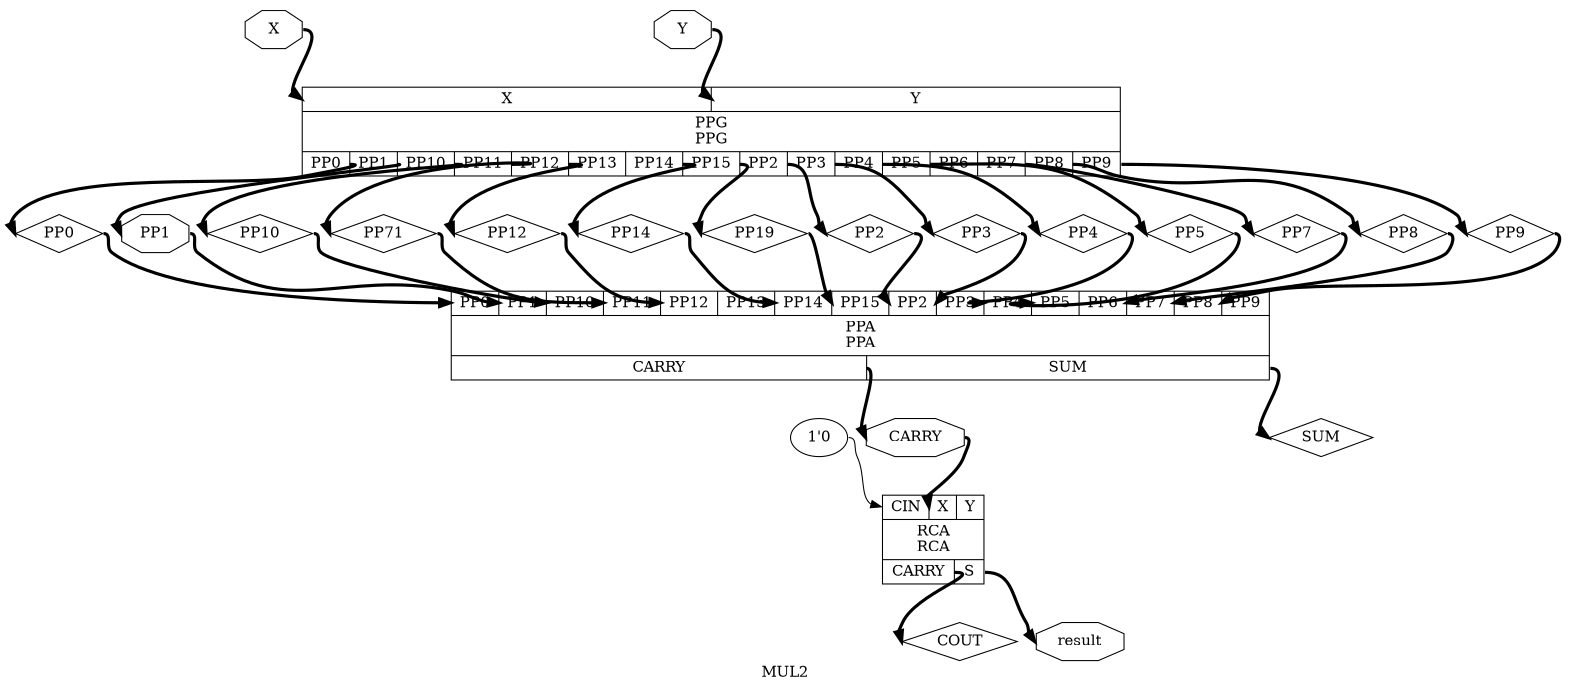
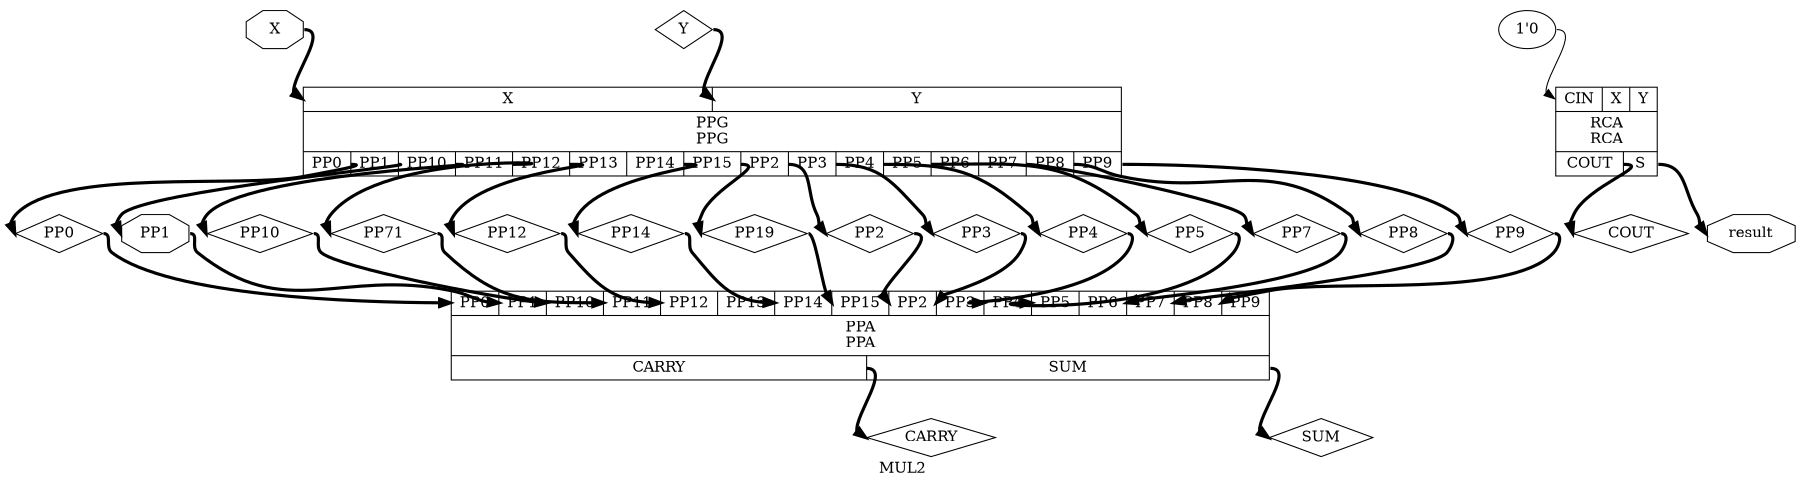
(683, 30) -> (684, 30)
(915, 438) -> (931, 438)
(956, 470) -> none
(918, 571) -> (1590, 163)
